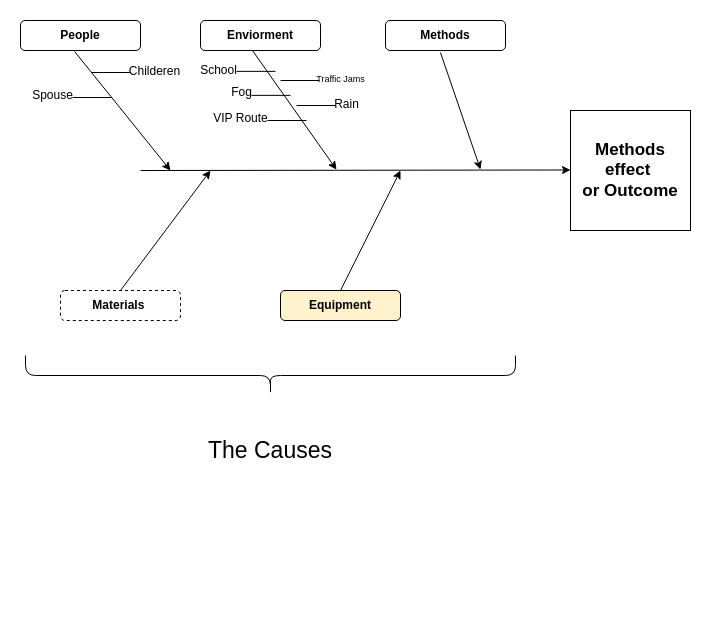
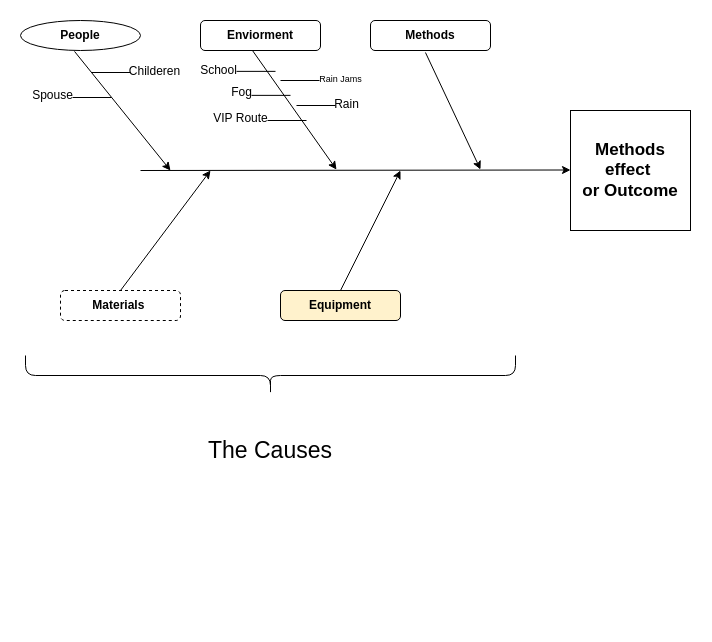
(81, 36) -> (81, 36)
(446, 36) -> (431, 36)
(341, 79) -> (341, 79)
